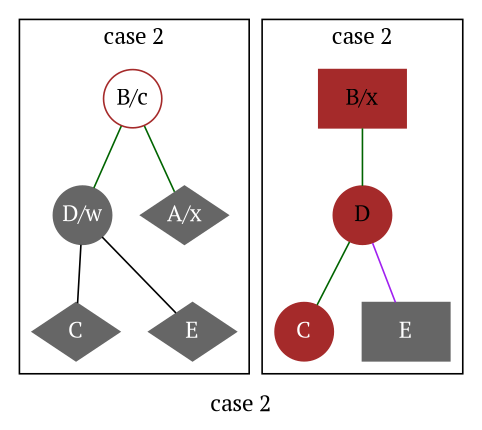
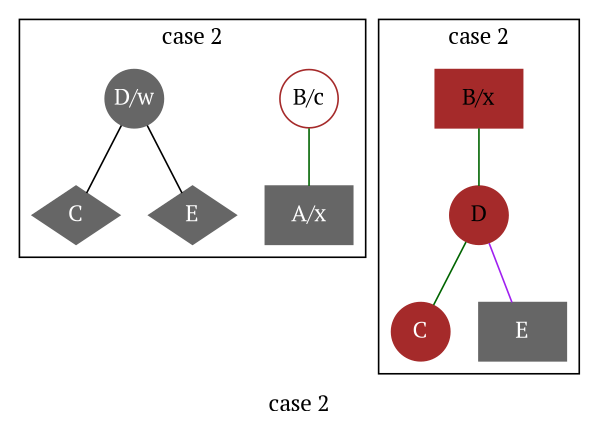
(108, 157) -> none
(184, 215) -> (309, 215)
